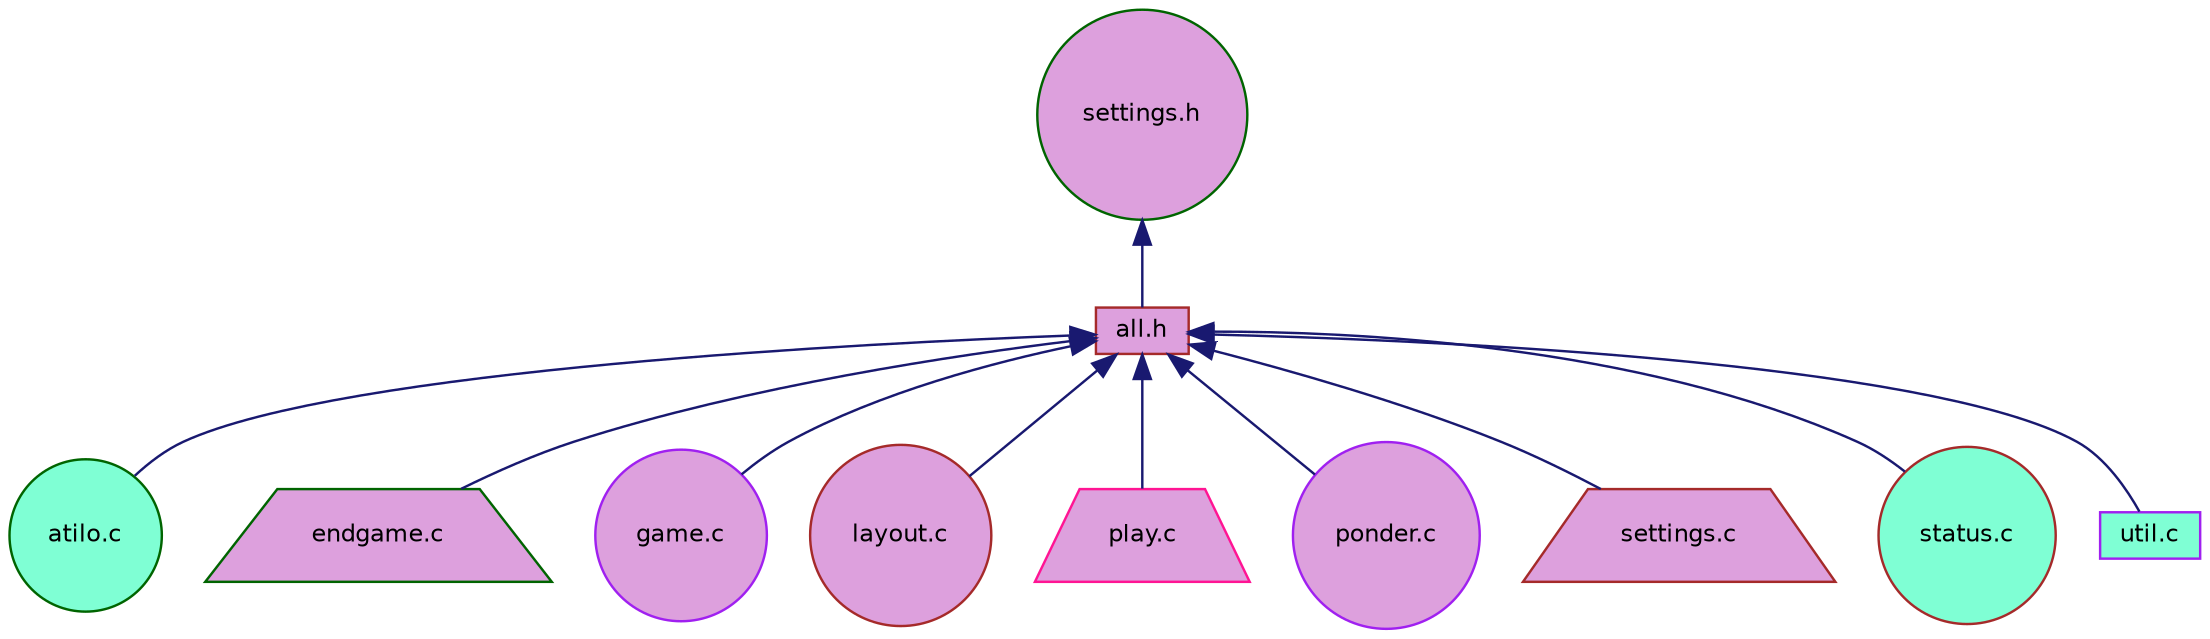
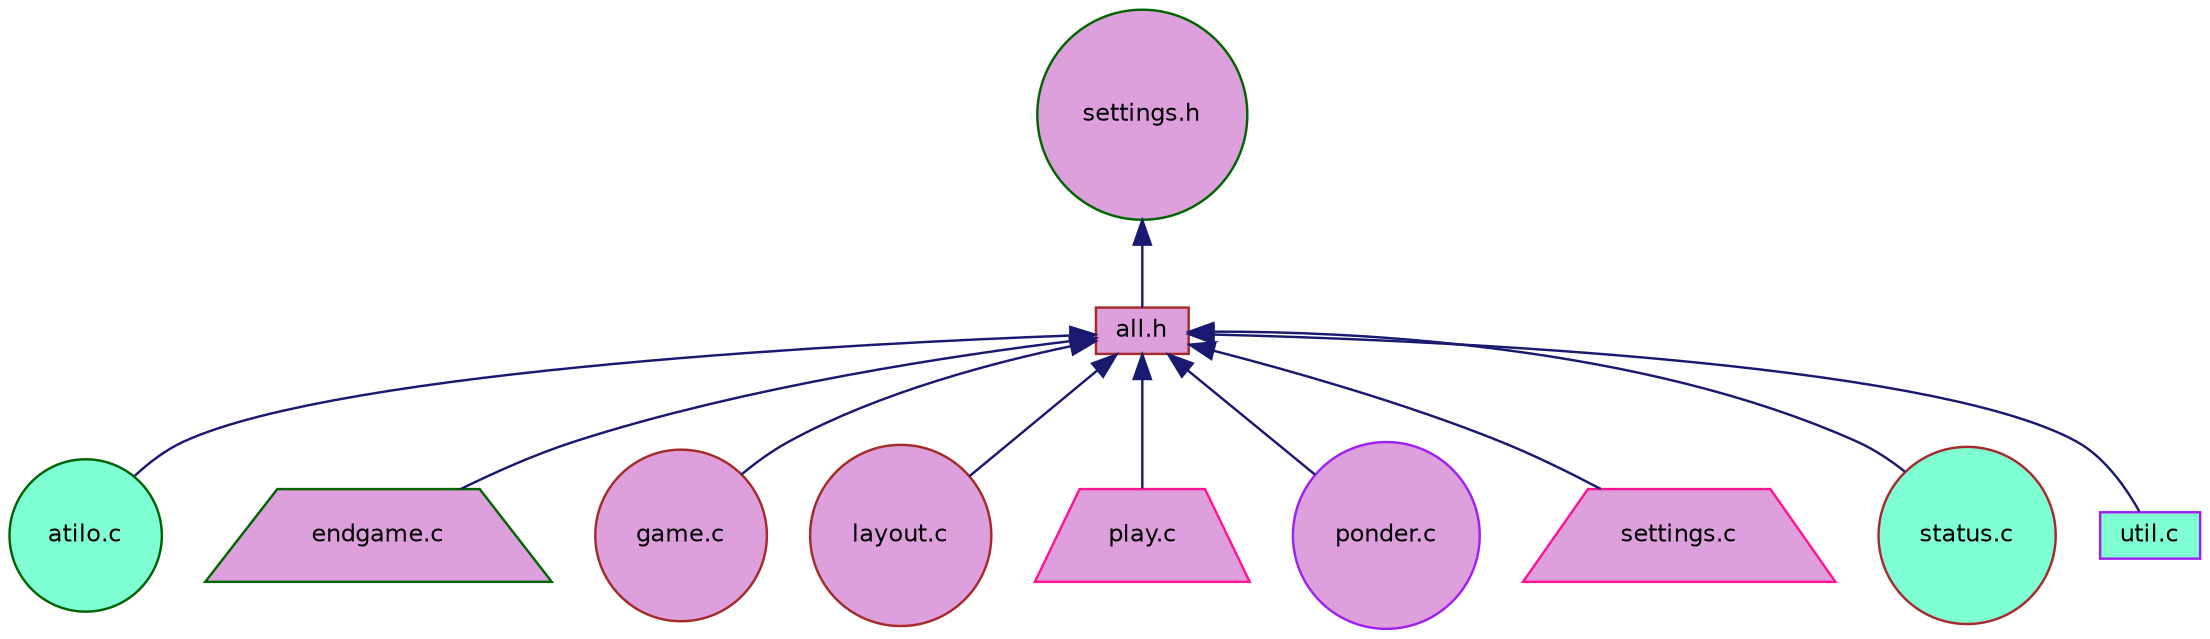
(681, 535) -> (681, 535)
(1679, 535) -> (1679, 535)
